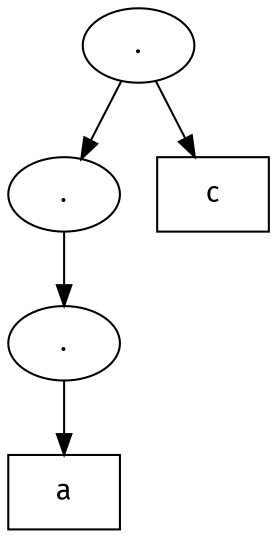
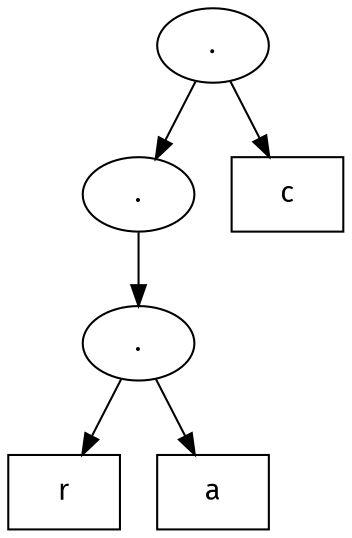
none -> (64, 492)
